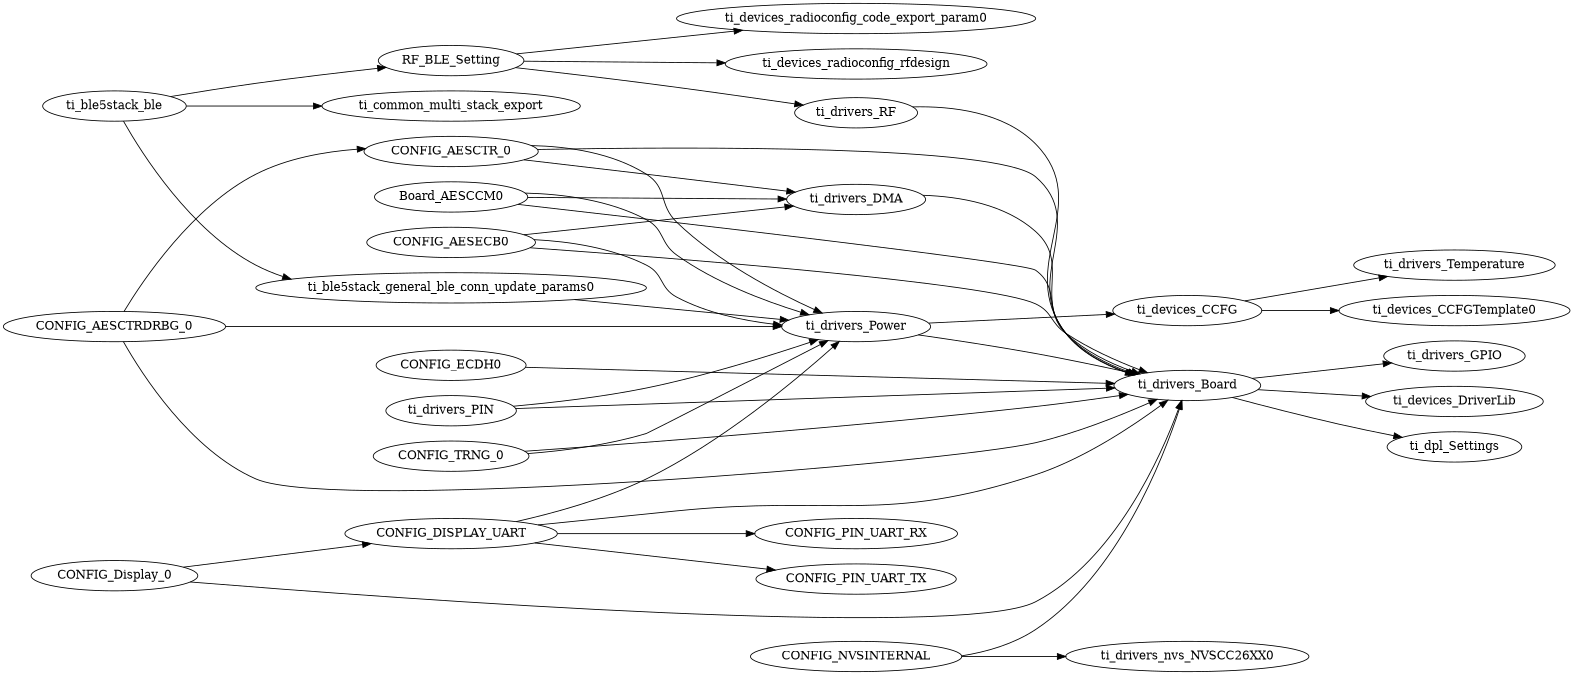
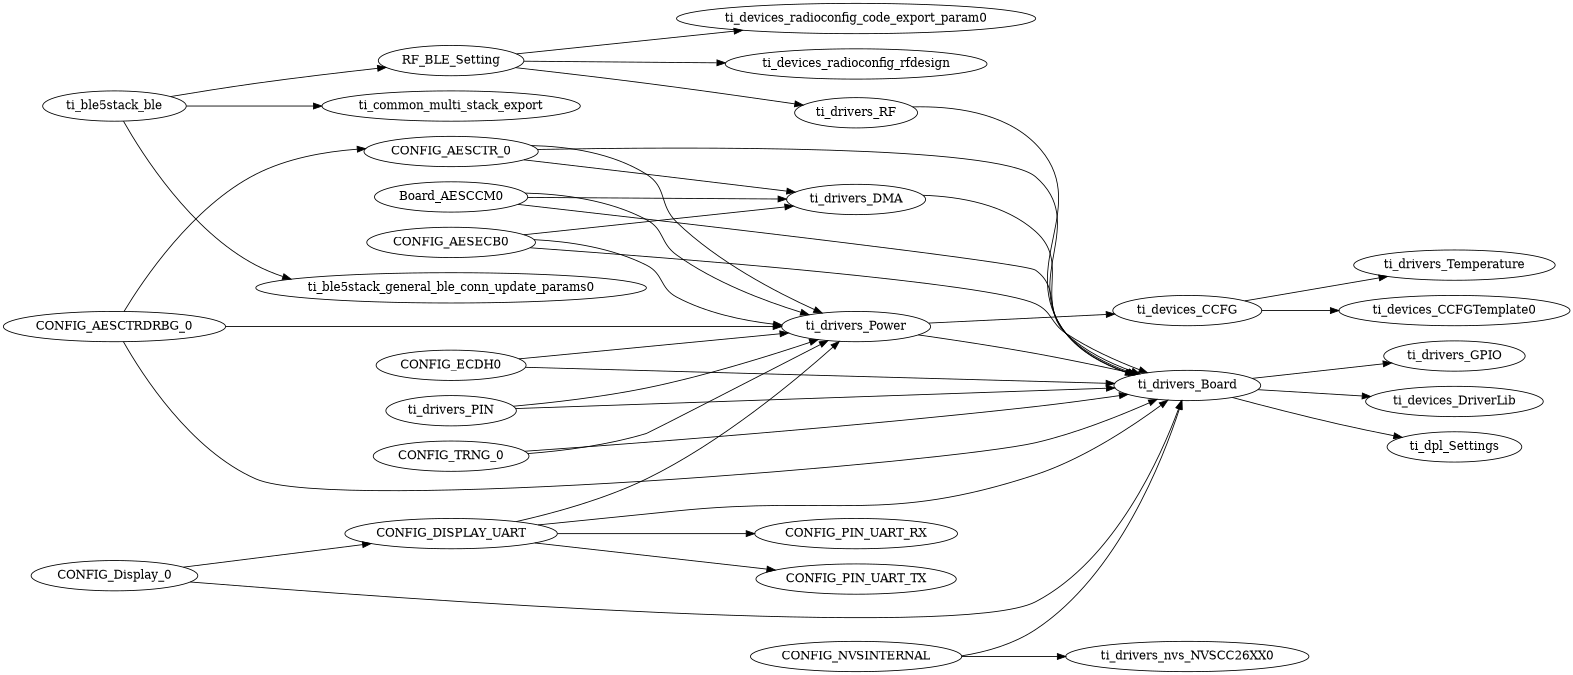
(677, 309) -> (649, 346)
